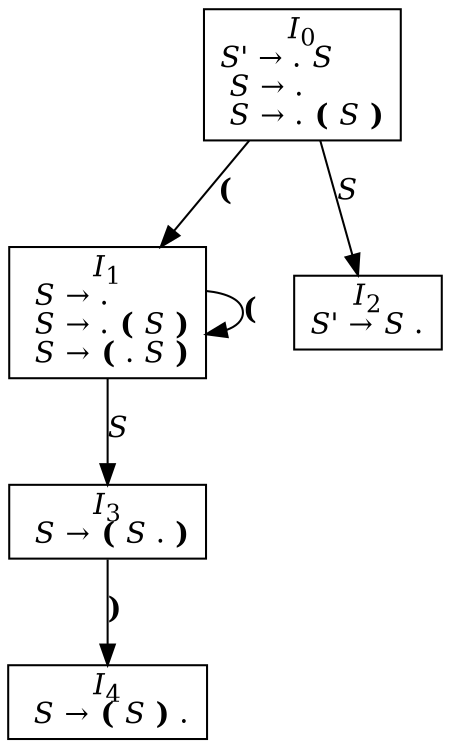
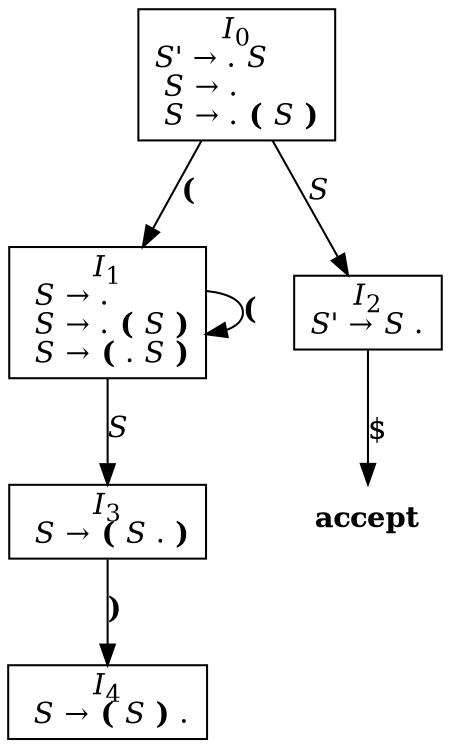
none -> (368, 522)
